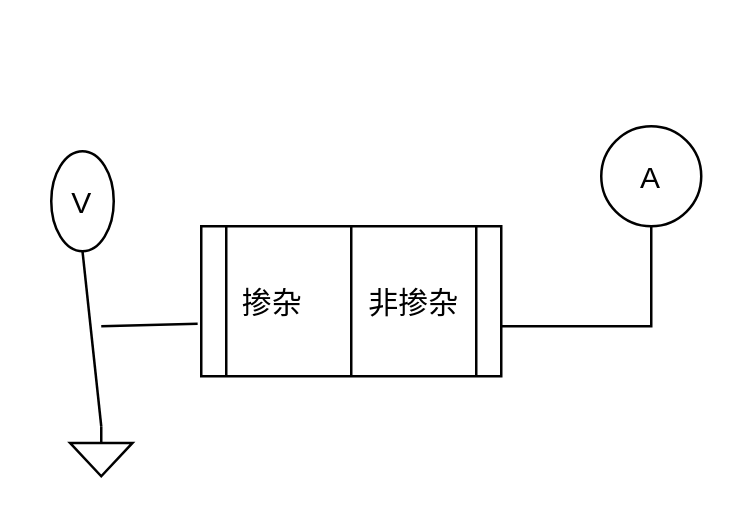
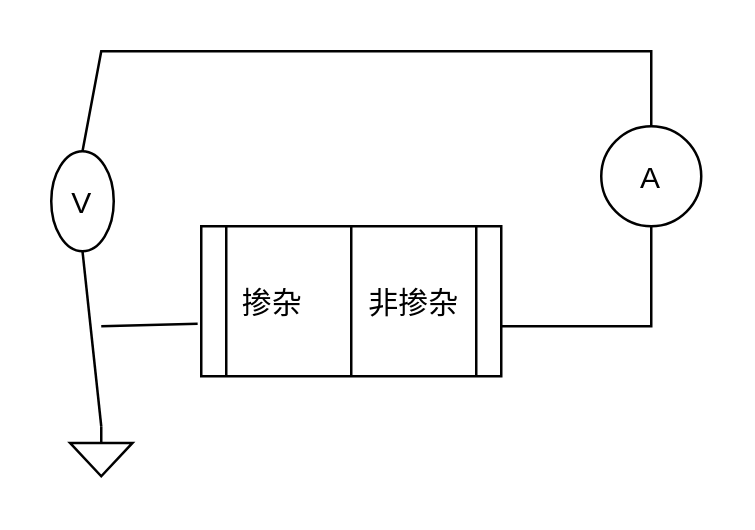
none -> (363, 51)
